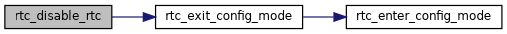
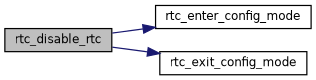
(318, 17) -> (128, 31)
